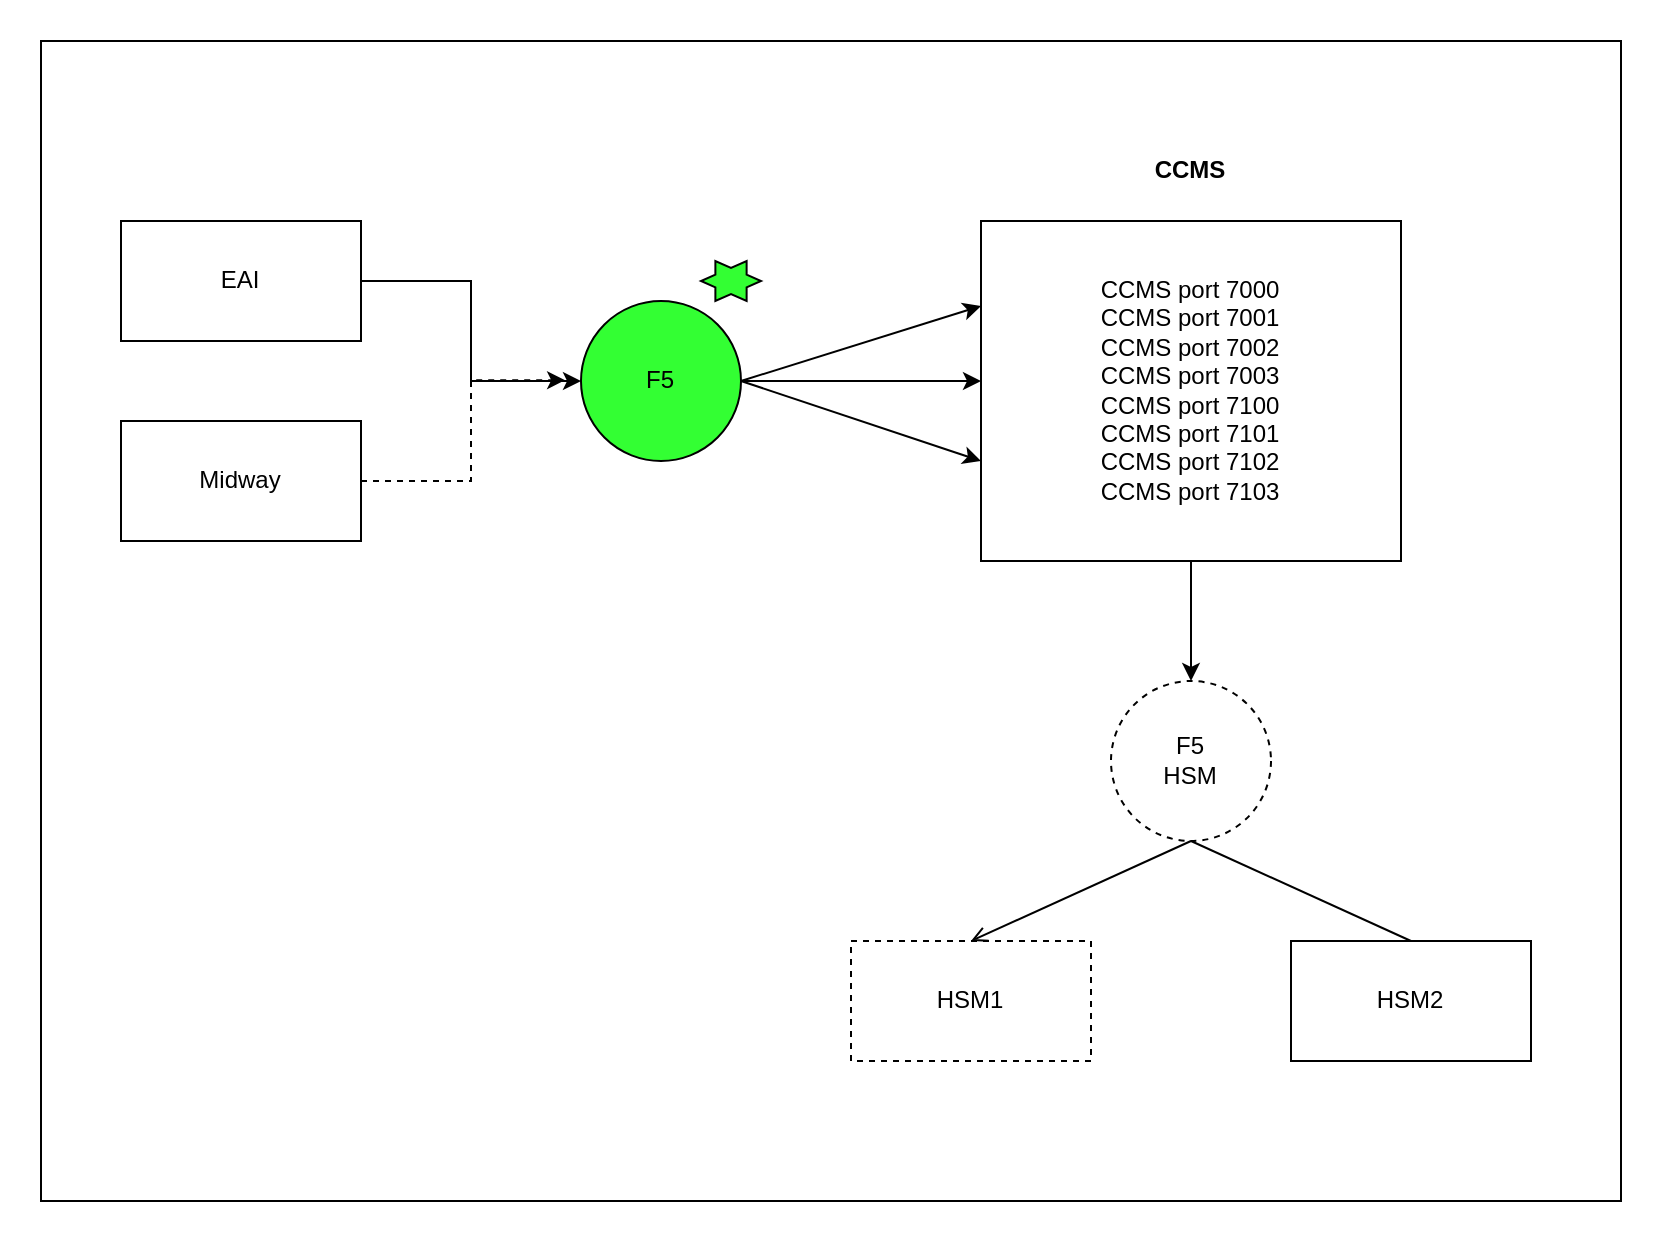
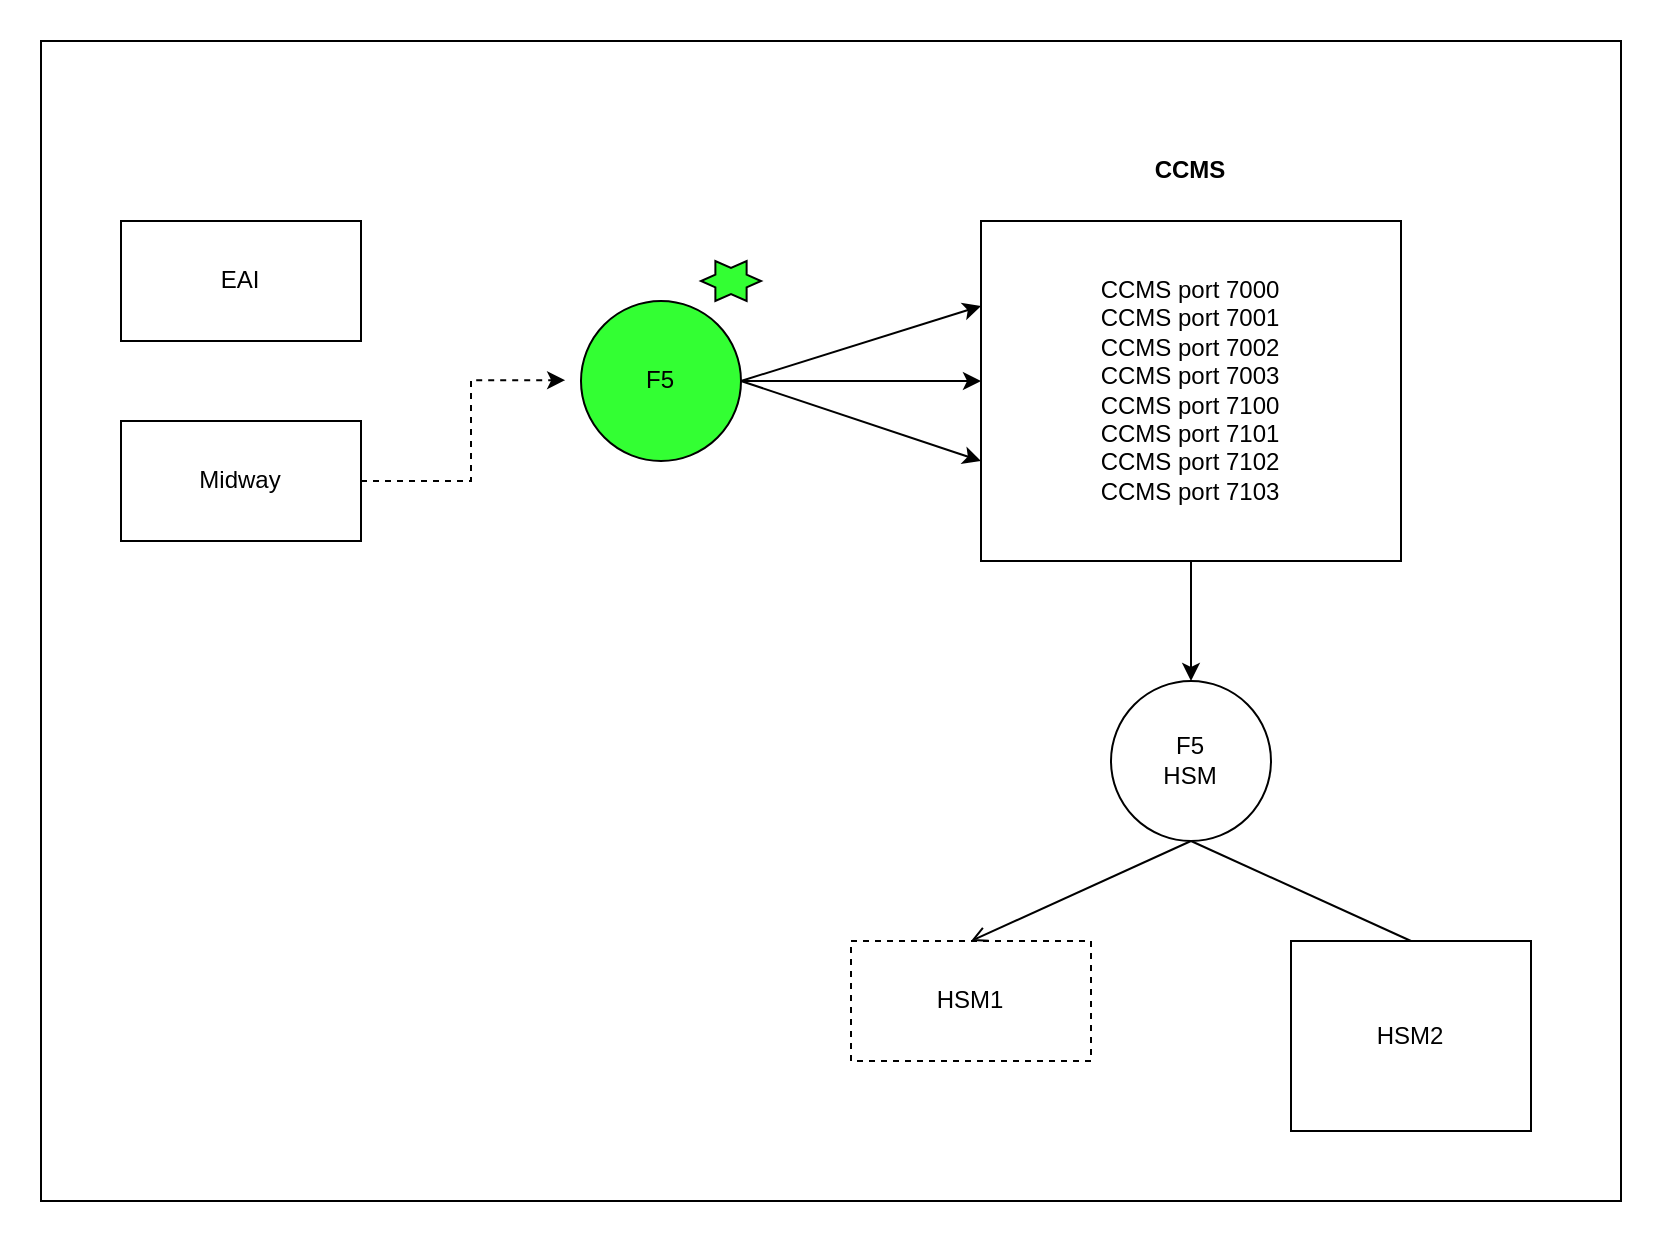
(464, 281) -> none
(1191, 761) -> (1191, 761)
(1411, 1001) -> (1411, 1036)
